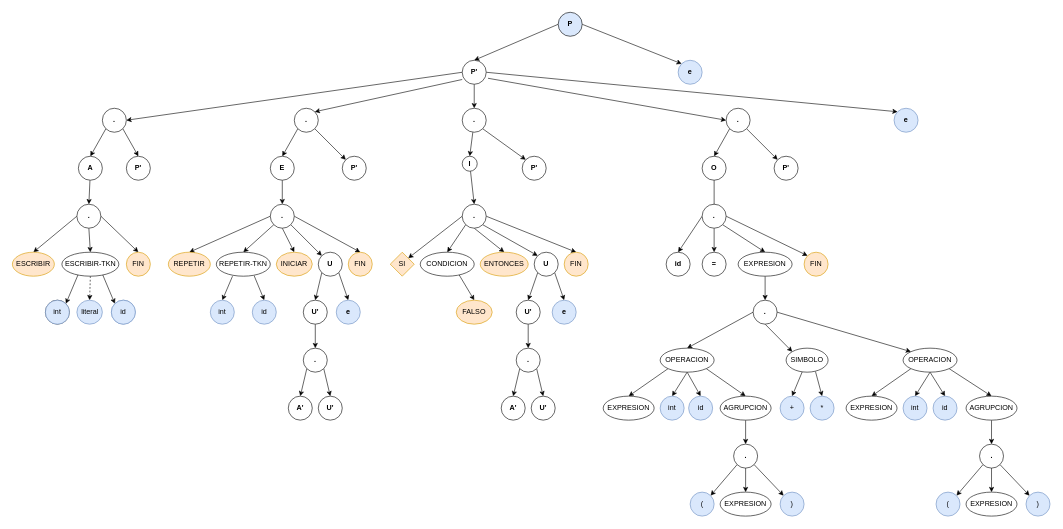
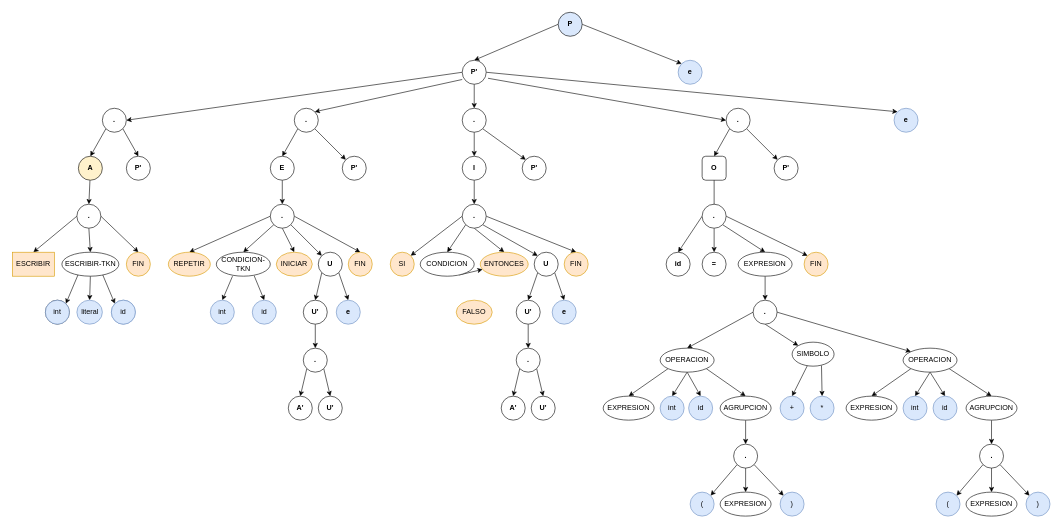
(470, 164) -> (474, 168)
(90, 168) -> (90, 168)
(714, 168) -> (714, 168)
(33, 264) -> (33, 264)
(243, 264) -> (243, 264)
(402, 264) -> (402, 264)
(90, 285) -> (90, 285)
(467, 287) -> (473, 272)
(807, 360) -> (813, 354)
